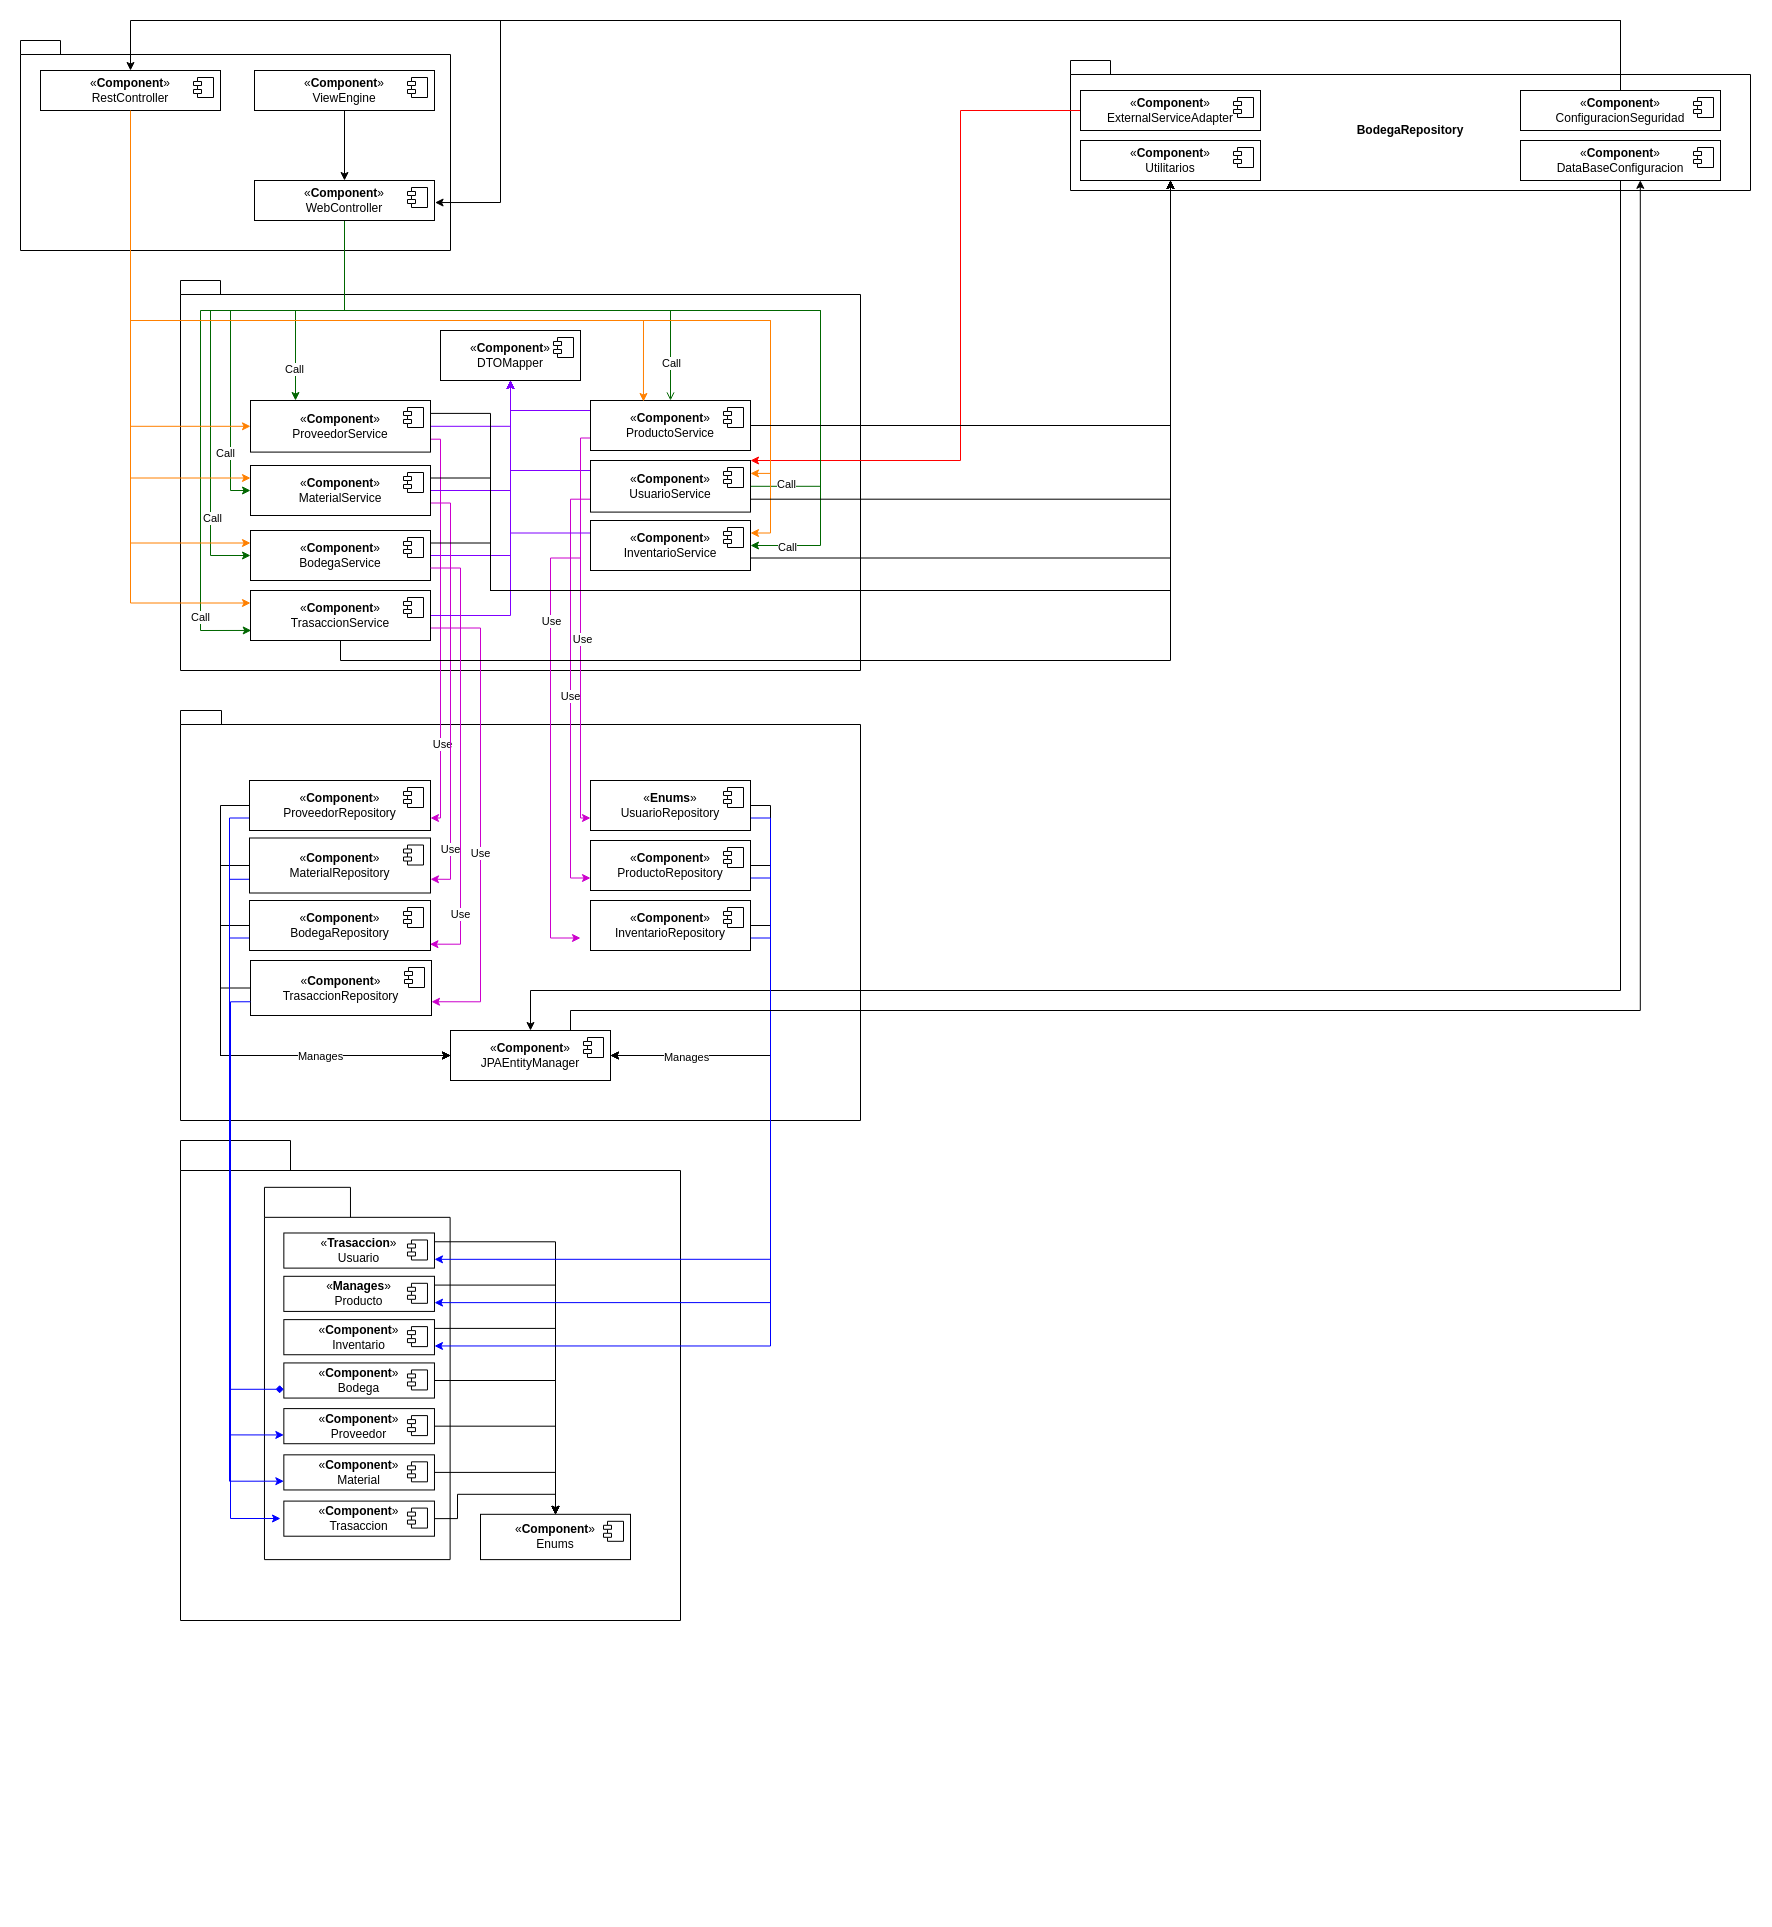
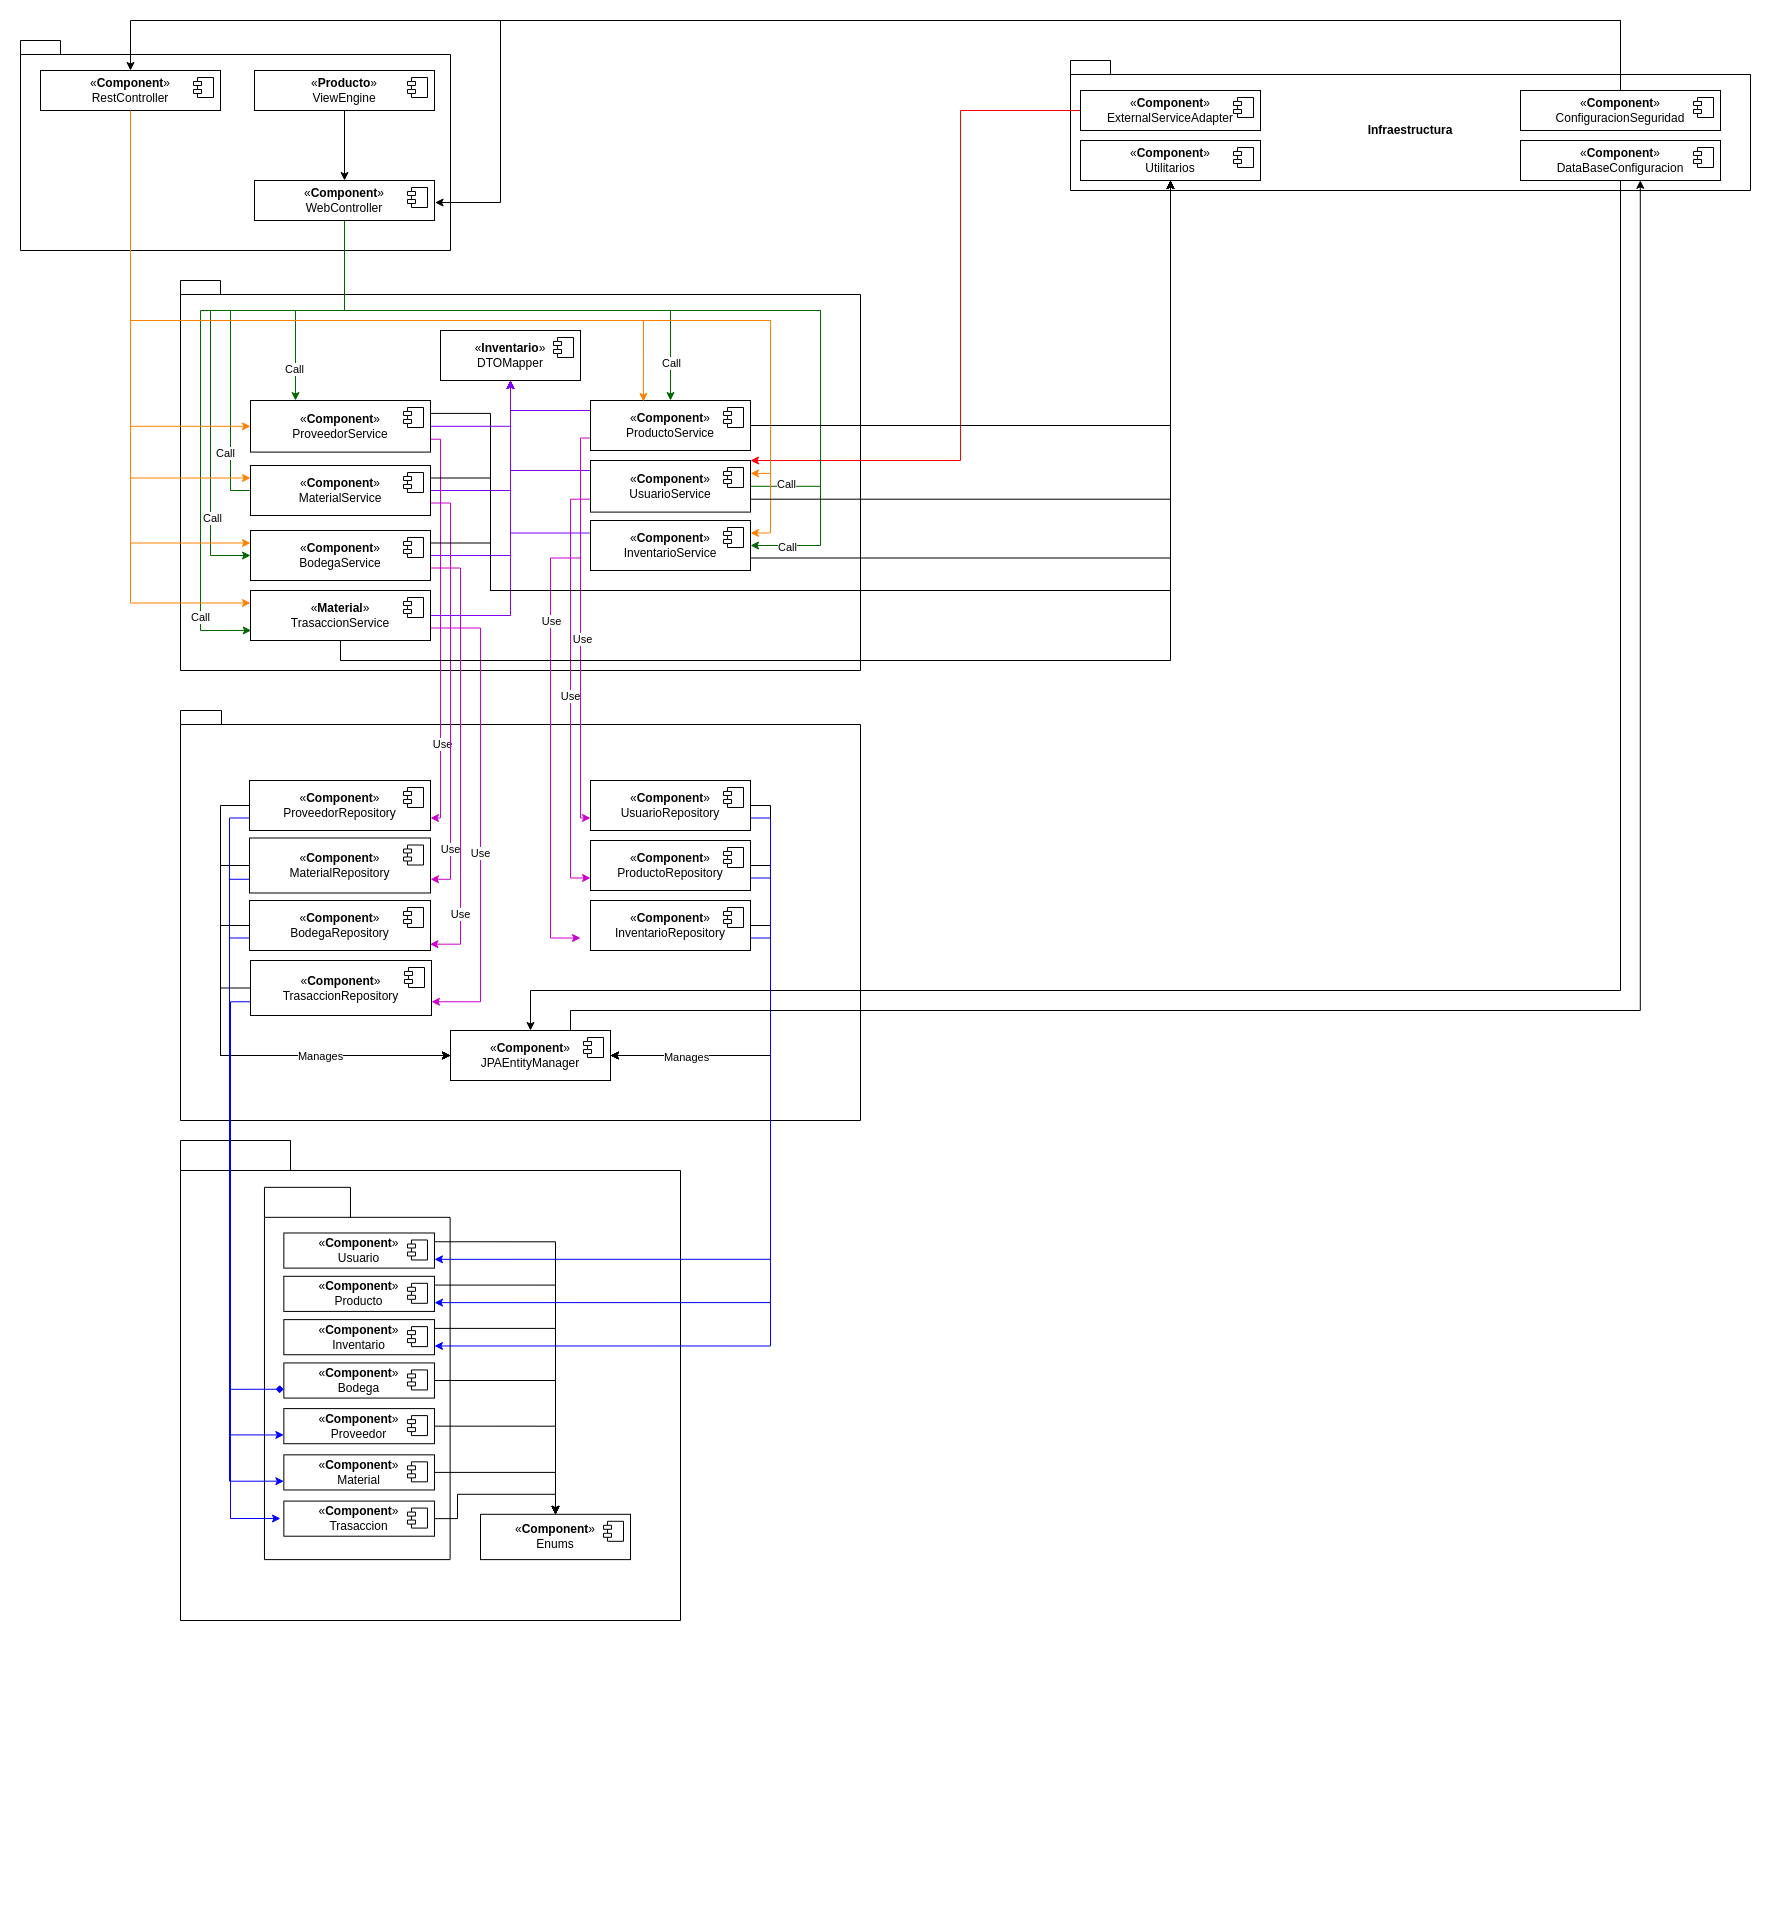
(345, 91) -> (345, 91)
(1411, 131) -> (1411, 131)
(511, 356) -> (511, 356)
(671, 394) -> (671, 392)
(242, 491) -> (245, 491)
(341, 616) -> (341, 616)
(671, 806) -> (671, 806)
(359, 1251) -> (359, 1251)
(359, 1294) -> (359, 1294)
